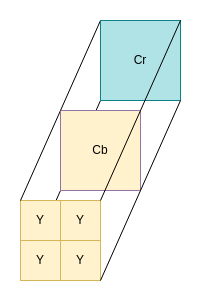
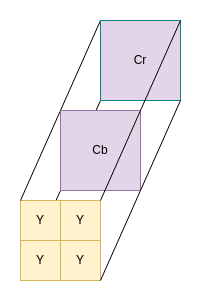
(141, 61) -> (141, 61)
(101, 151) -> (101, 151)
